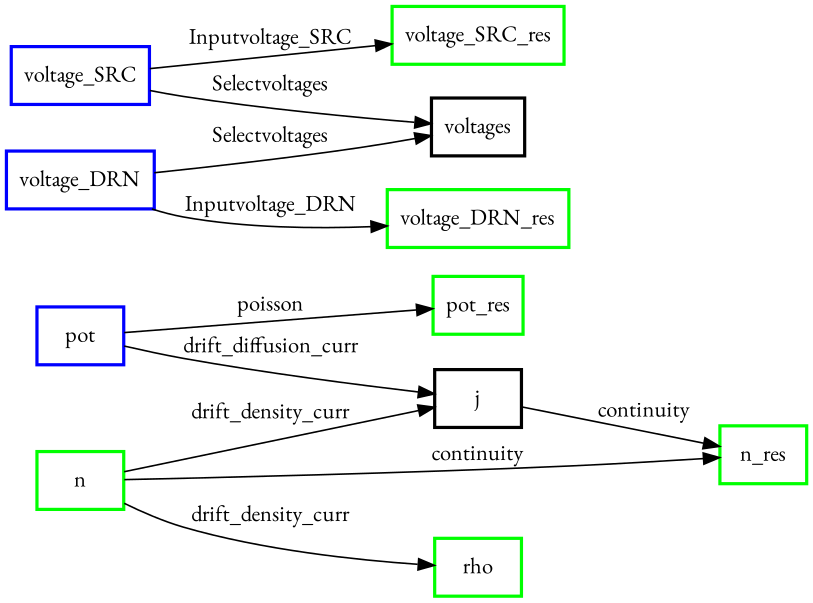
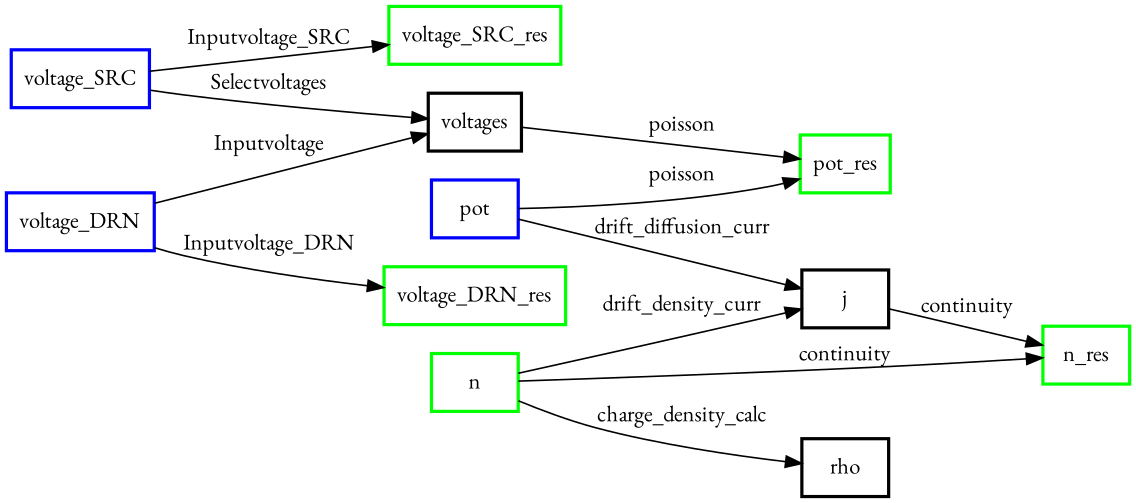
(271, 136) -> (269, 144)
none -> (653, 142)
(271, 515) -> (682, 415)
(478, 567) -> (845, 468)
